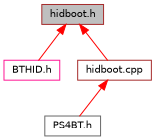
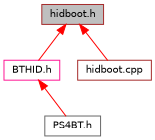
(90, 102) -> (55, 102)
